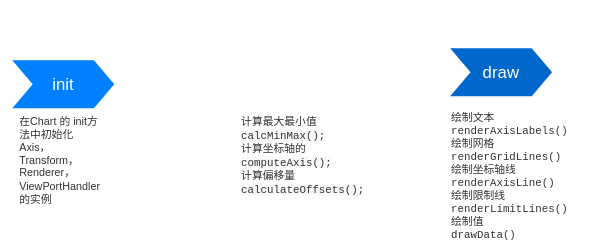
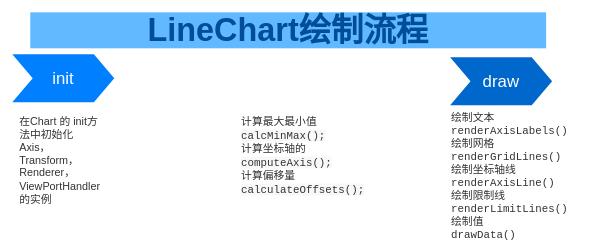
none -> (288, 30)
(501, 72) -> (501, 81)
(63, 84) -> (63, 78)
